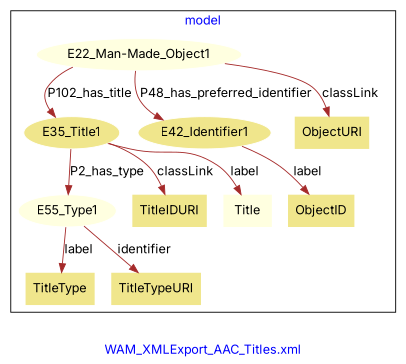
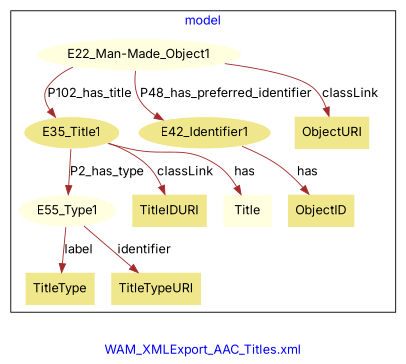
(245, 172) -> (245, 172)
(308, 172) -> (308, 172)
